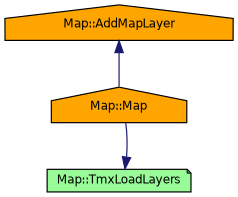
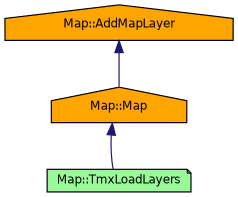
(127, 140) -> (111, 152)
